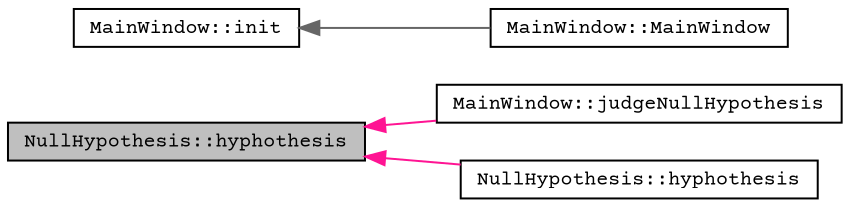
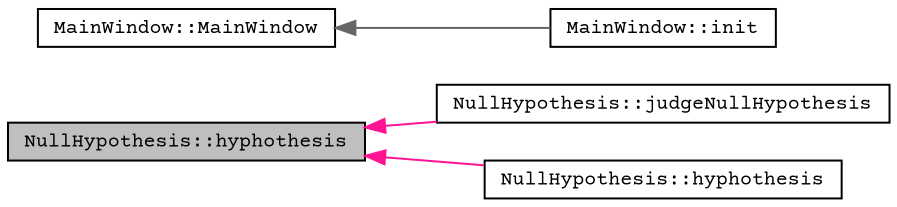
(405, 28) -> (453, 28)
(639, 104) -> (663, 104)
